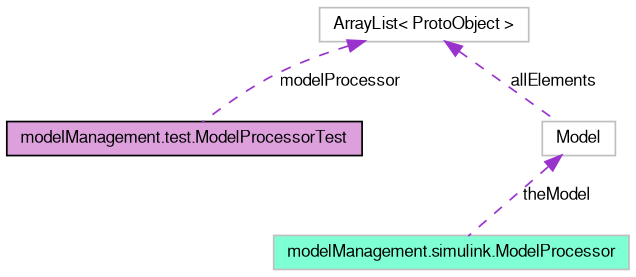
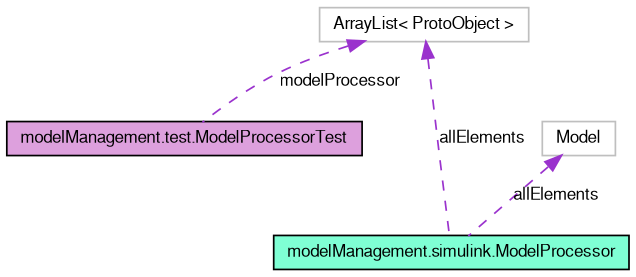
(509, 87) -> (438, 147)
(557, 196) -> (557, 196)
(451, 252) -> (451, 252)
